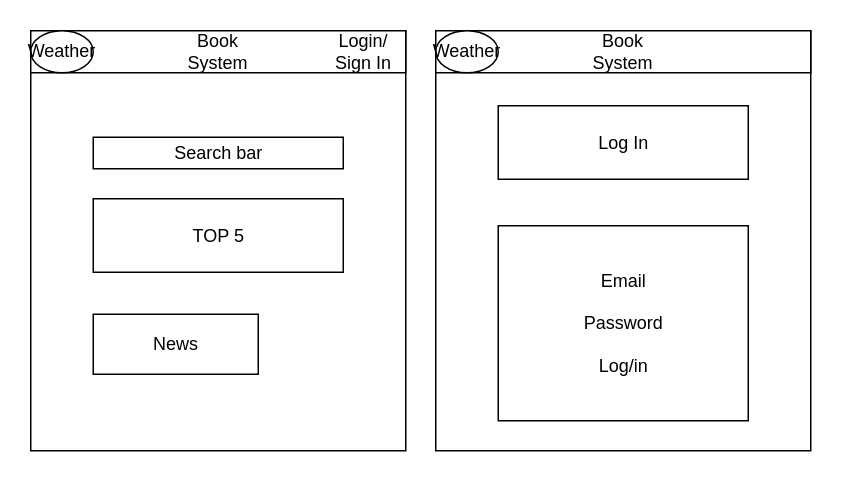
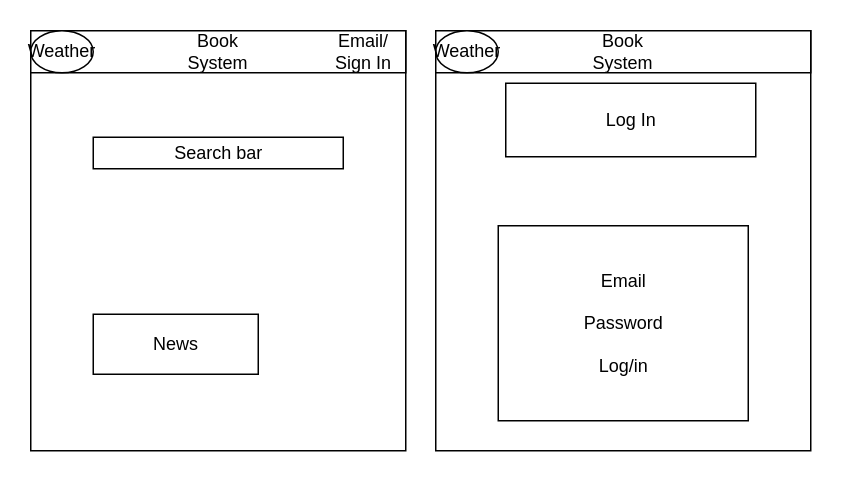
(364, 52) -> (364, 52)
(623, 143) -> (631, 120)
(218, 236) -> none
